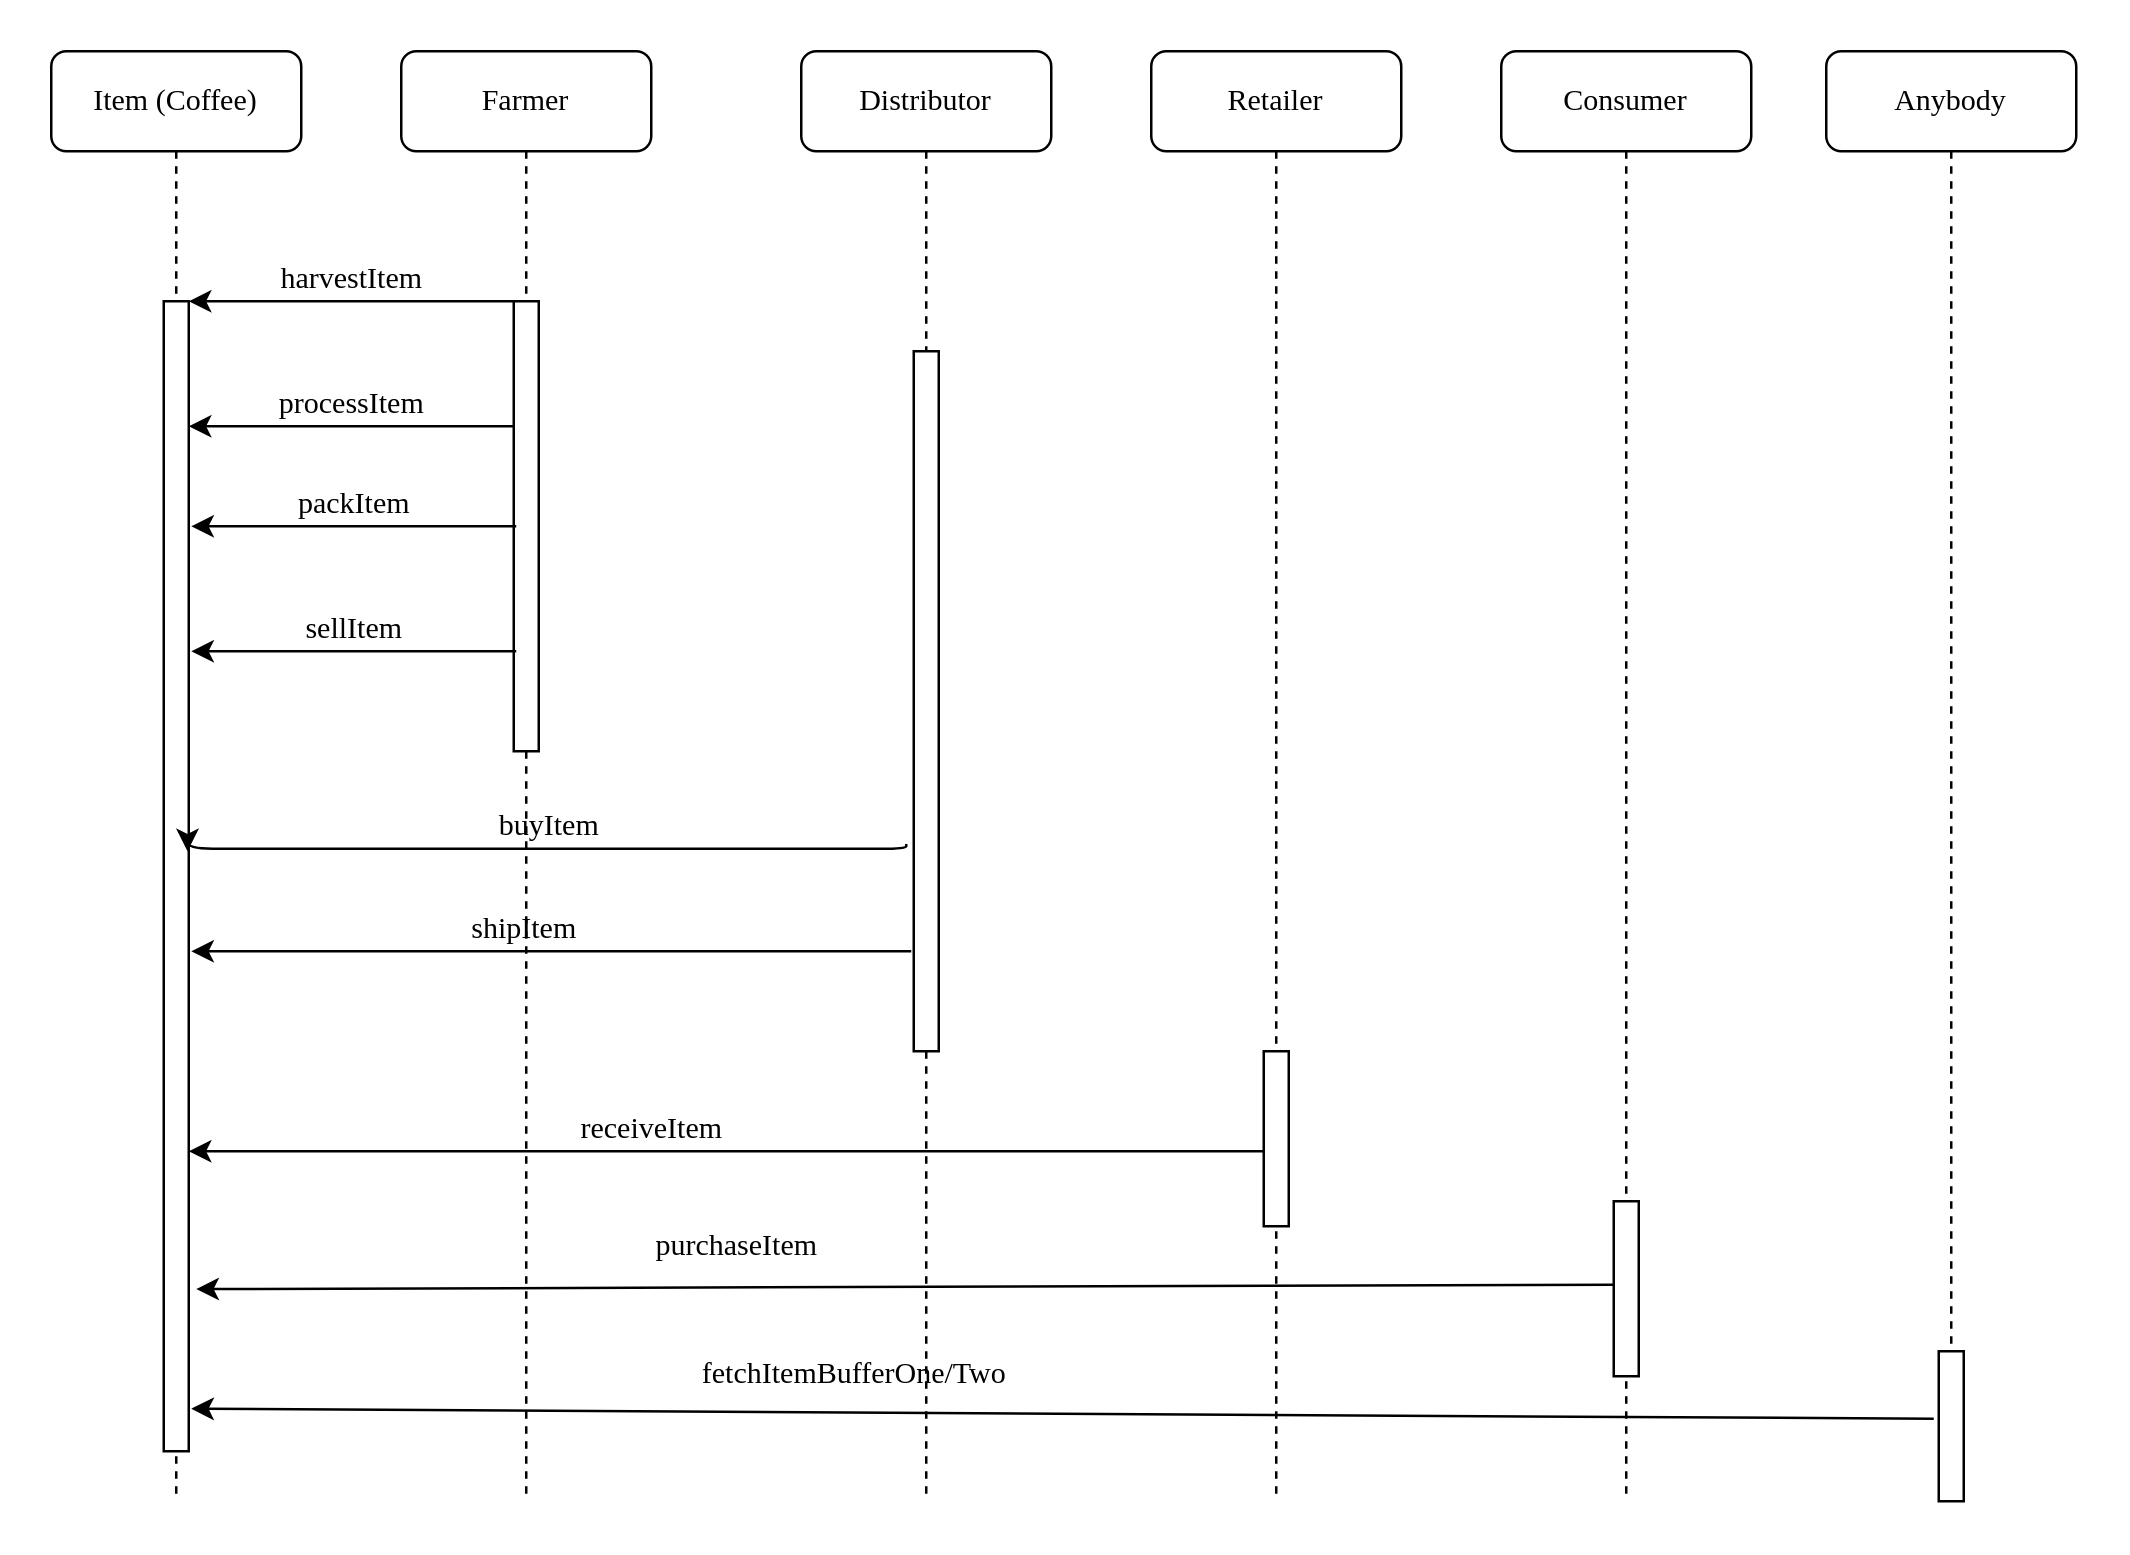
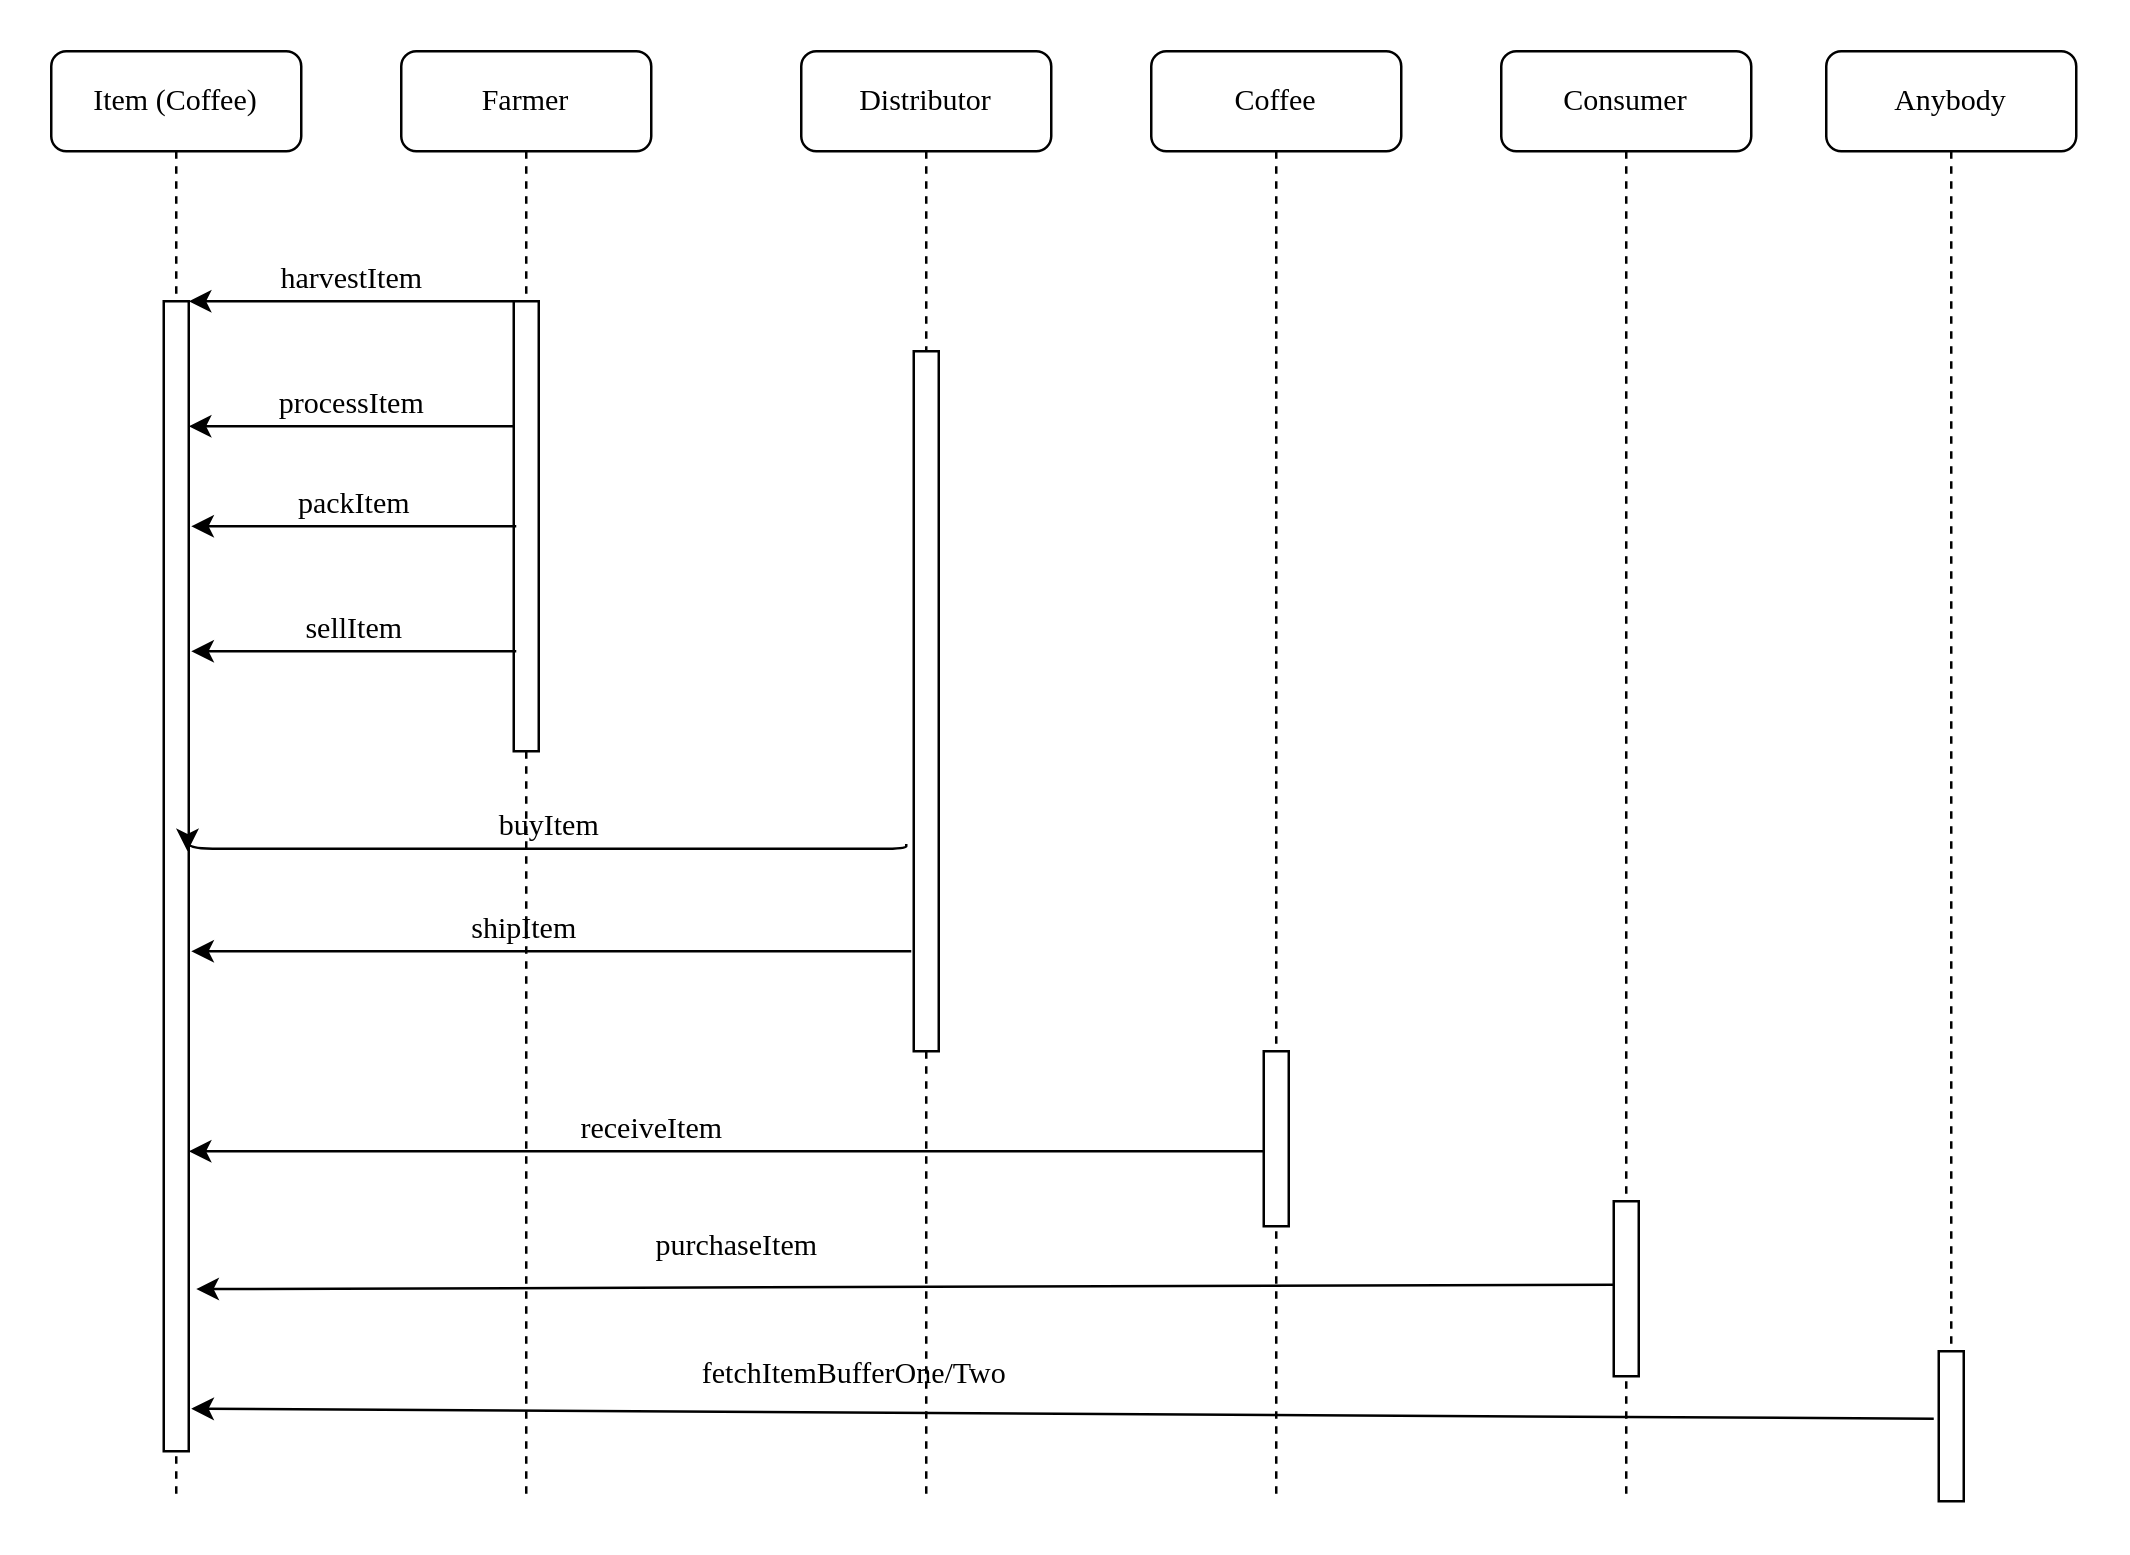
(1276, 101) -> (1276, 101)
